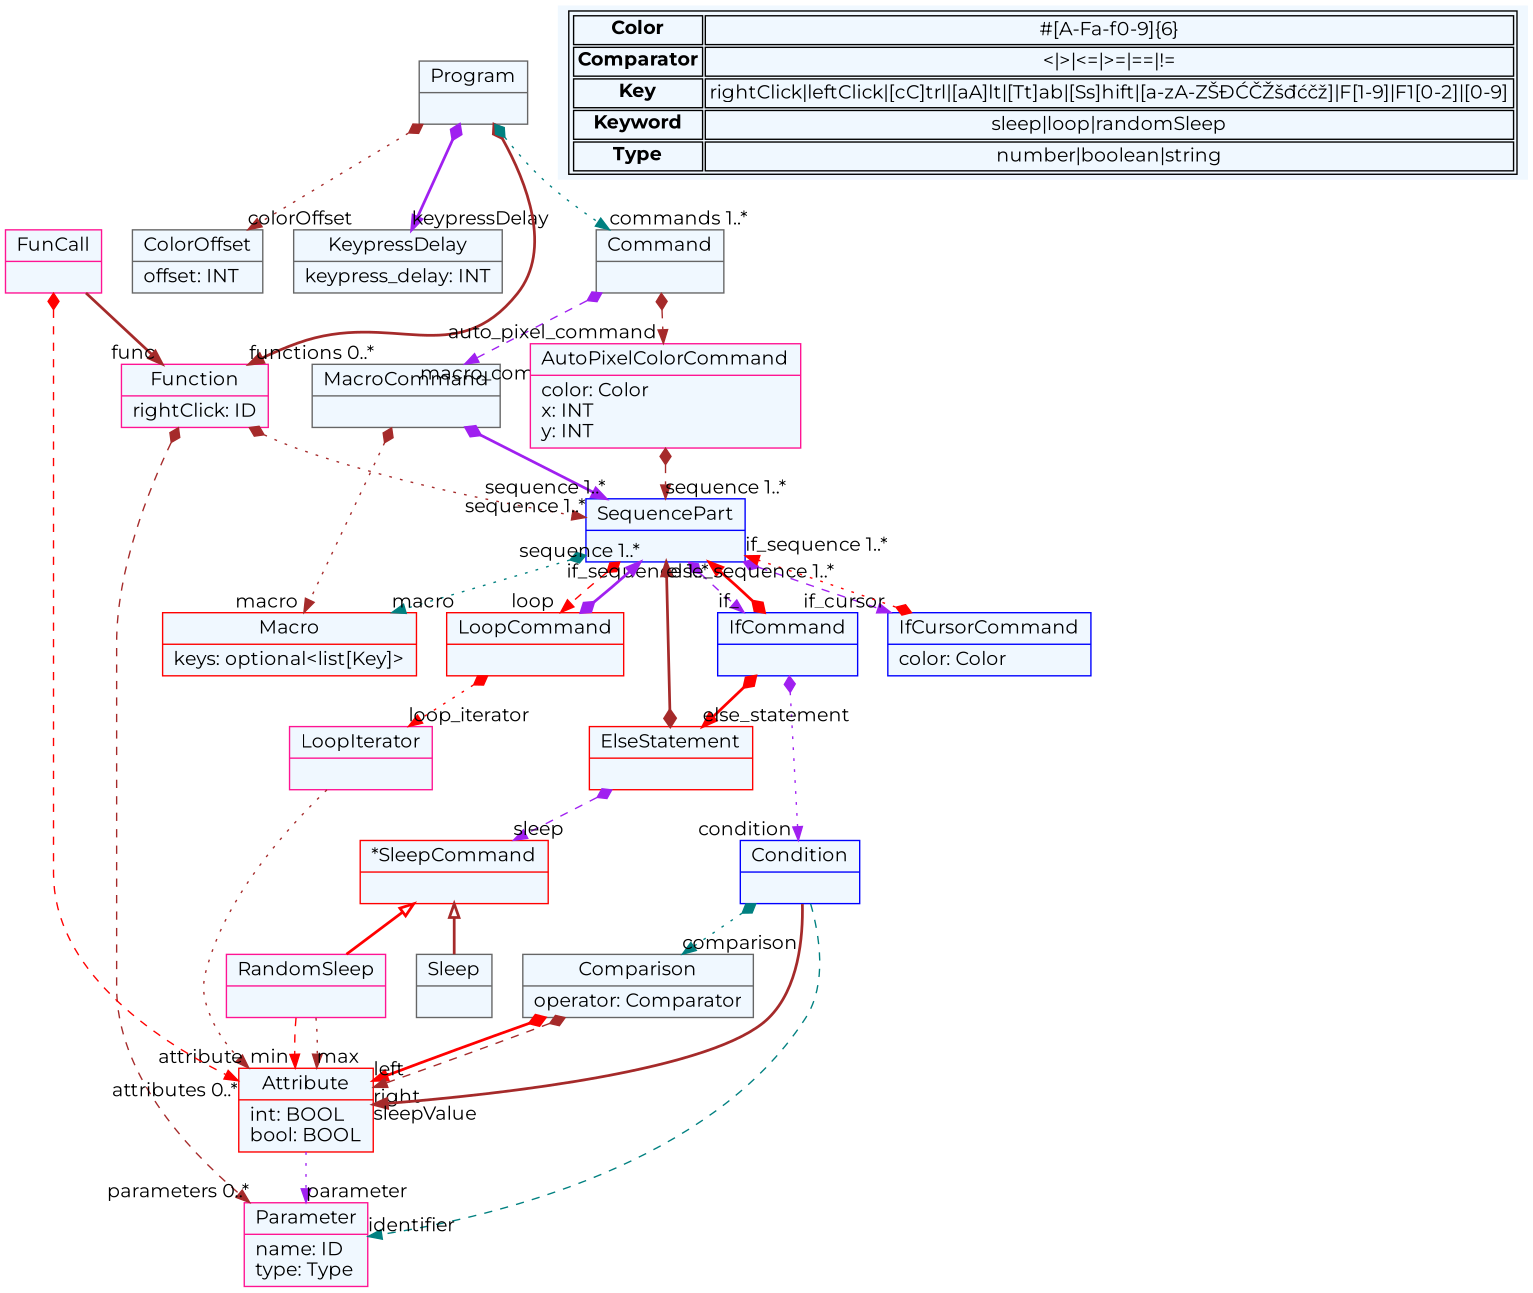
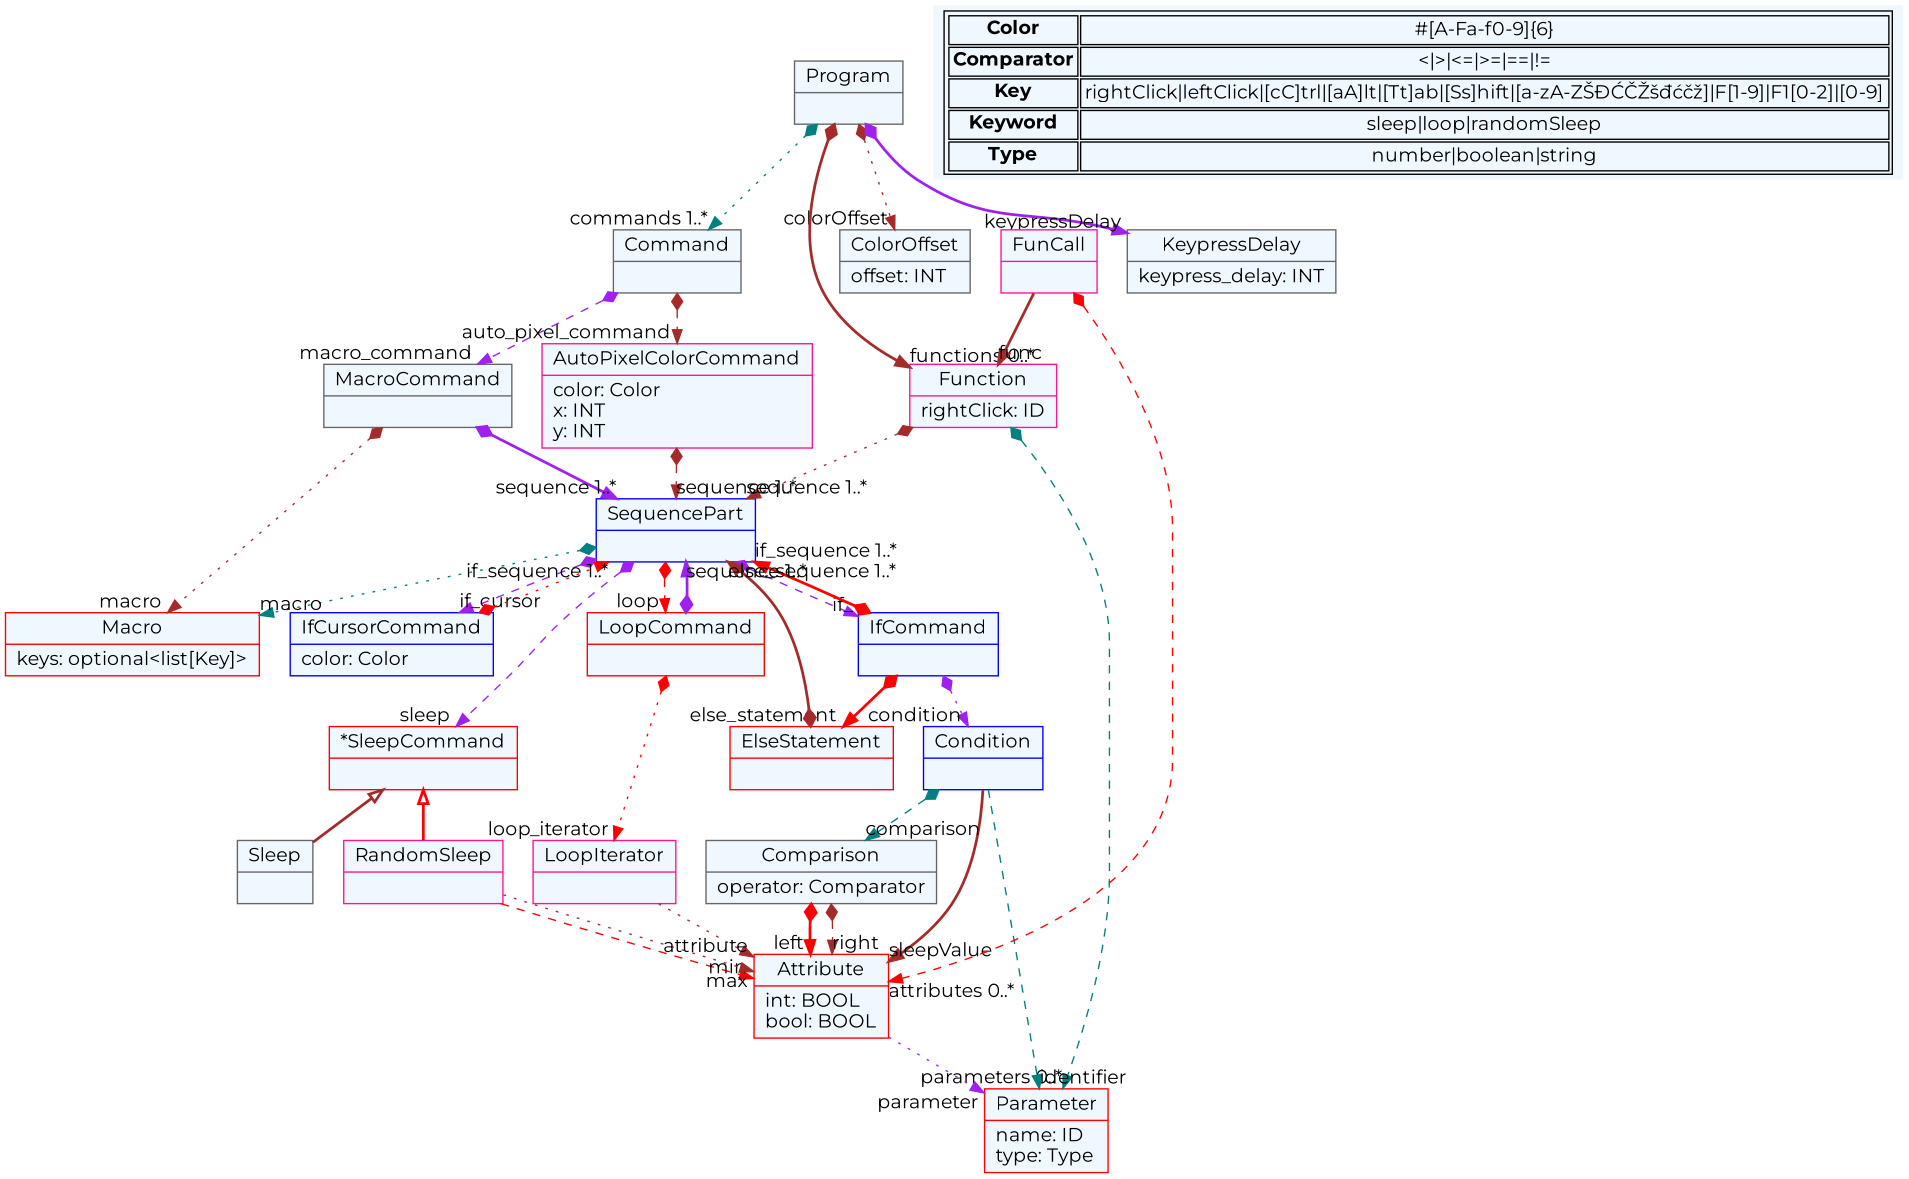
(561, 816) -> (541, 642)
(117, 834) -> (1109, 749)
(718, 930) -> (901, 816)
(306, 1245) -> (1046, 1131)
